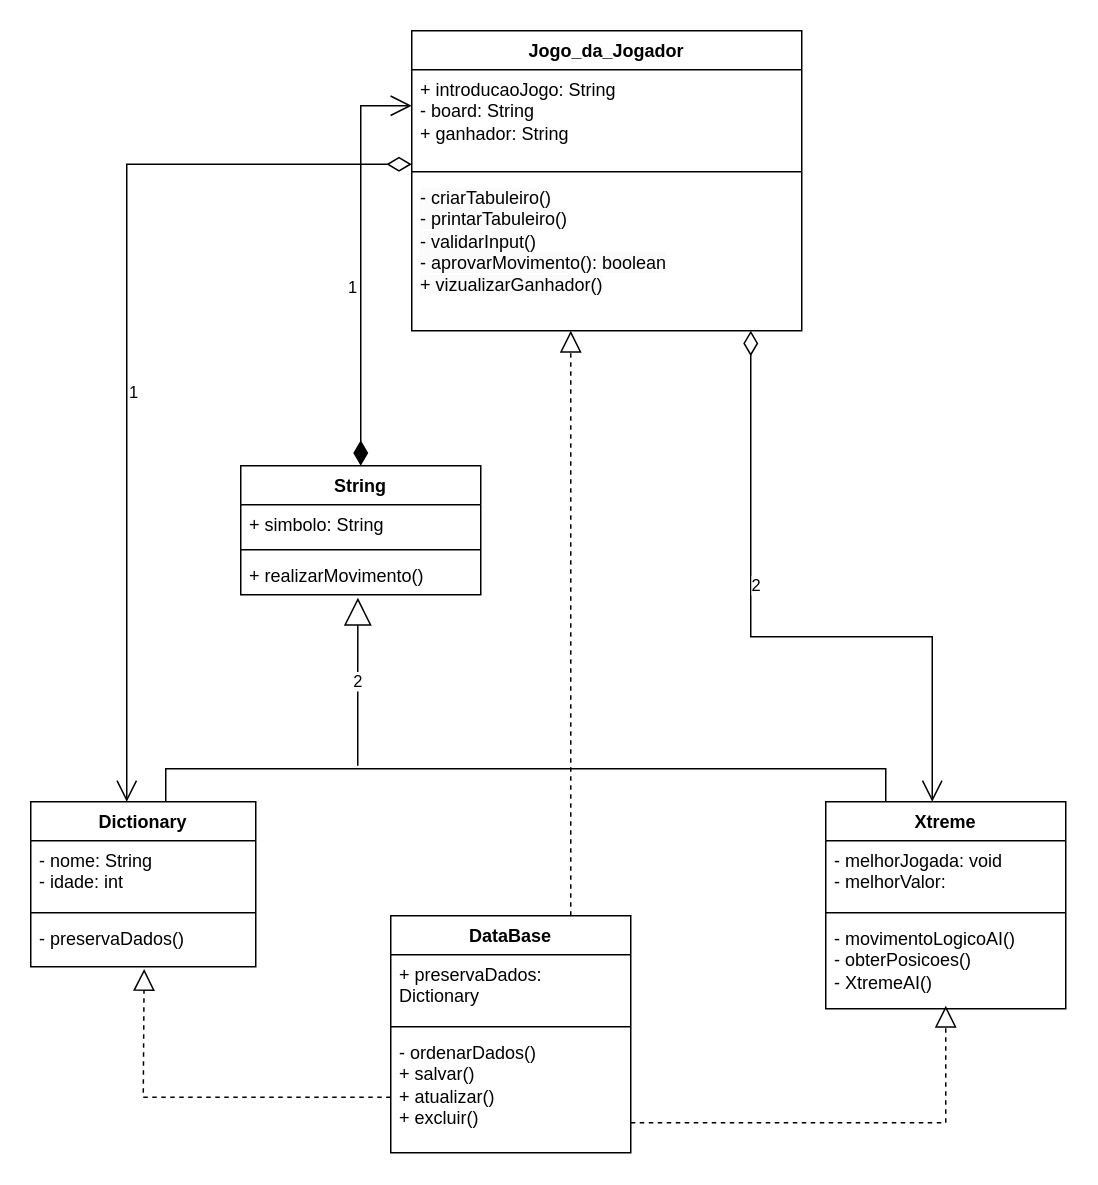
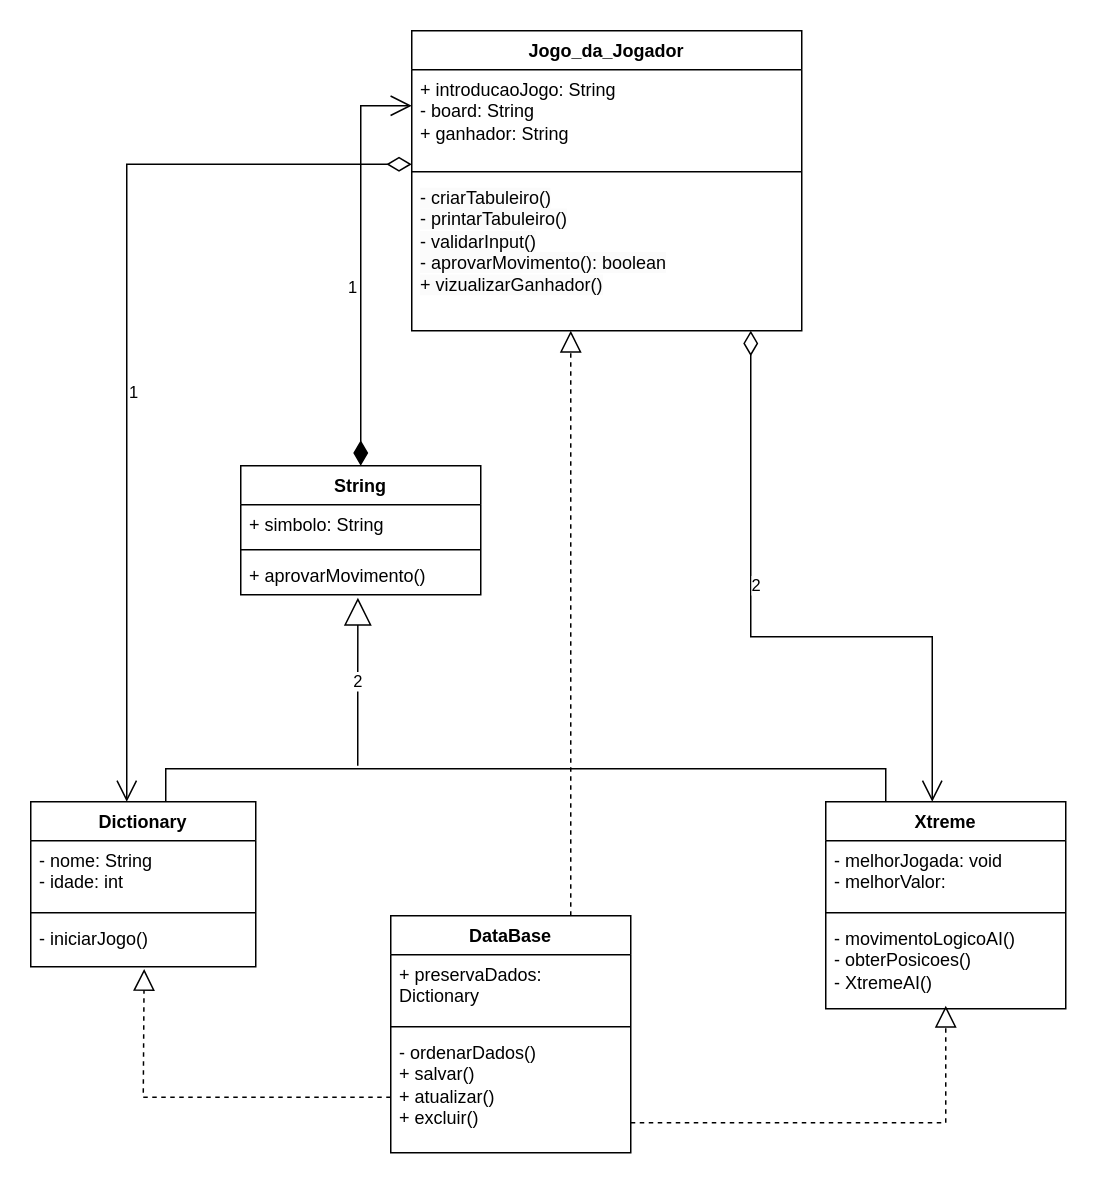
(346, 577) -> (346, 577)
(123, 940) -> (106, 940)
